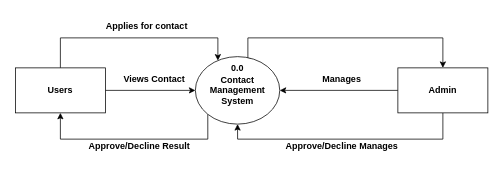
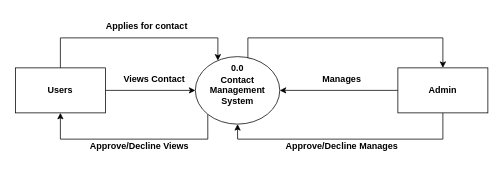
(140, 147) -> (140, 147)
